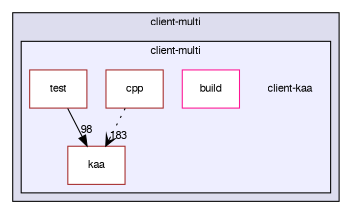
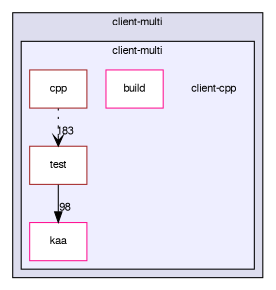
(290, 89) -> (214, 89)
(118, 122) -> (58, 122)
(96, 165) -> (58, 242)
